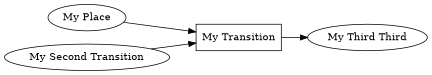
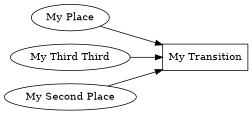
(291, 37) -> (143, 57)
(87, 57) -> (70, 97)
